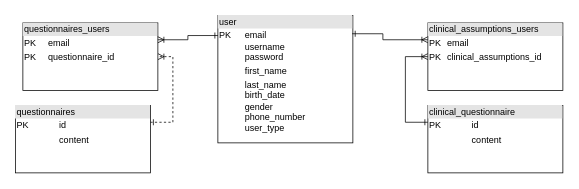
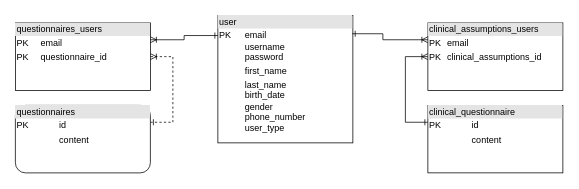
(90, 57) -> (83, 57)
(83, 139) -> (83, 139)
